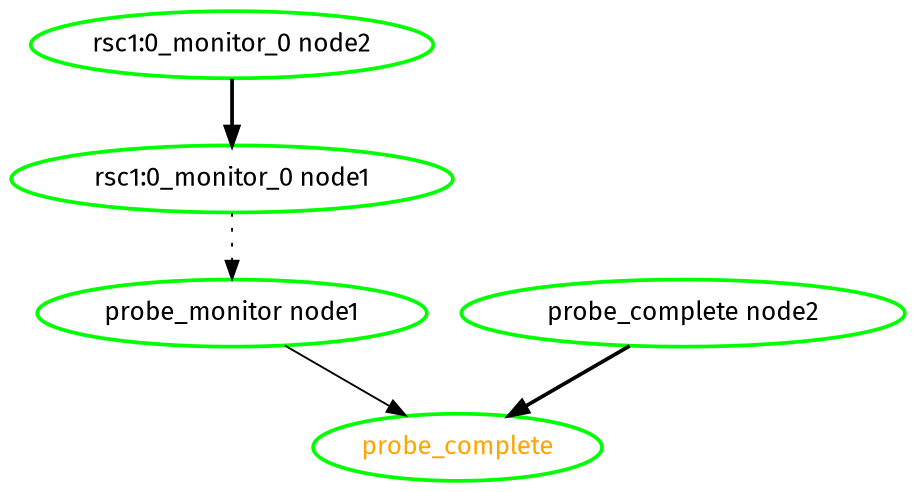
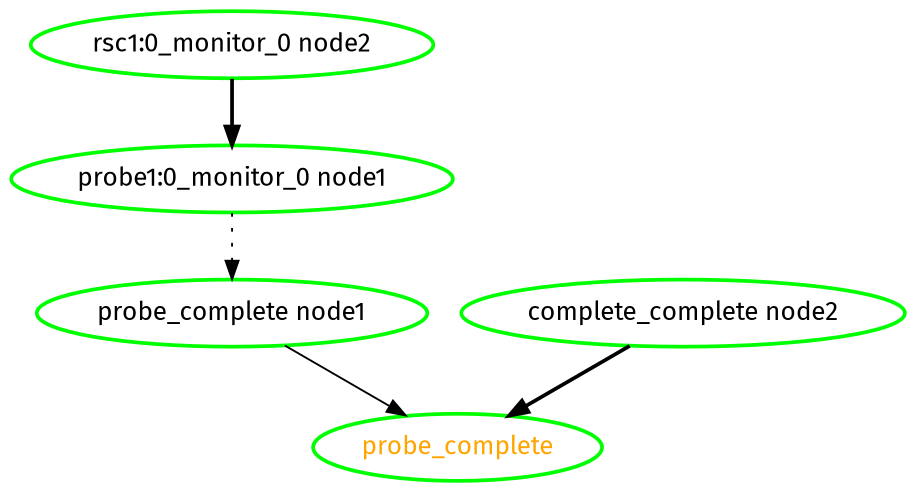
(232, 179) -> (232, 179)
(232, 313) -> (232, 313)
(683, 313) -> (683, 313)
